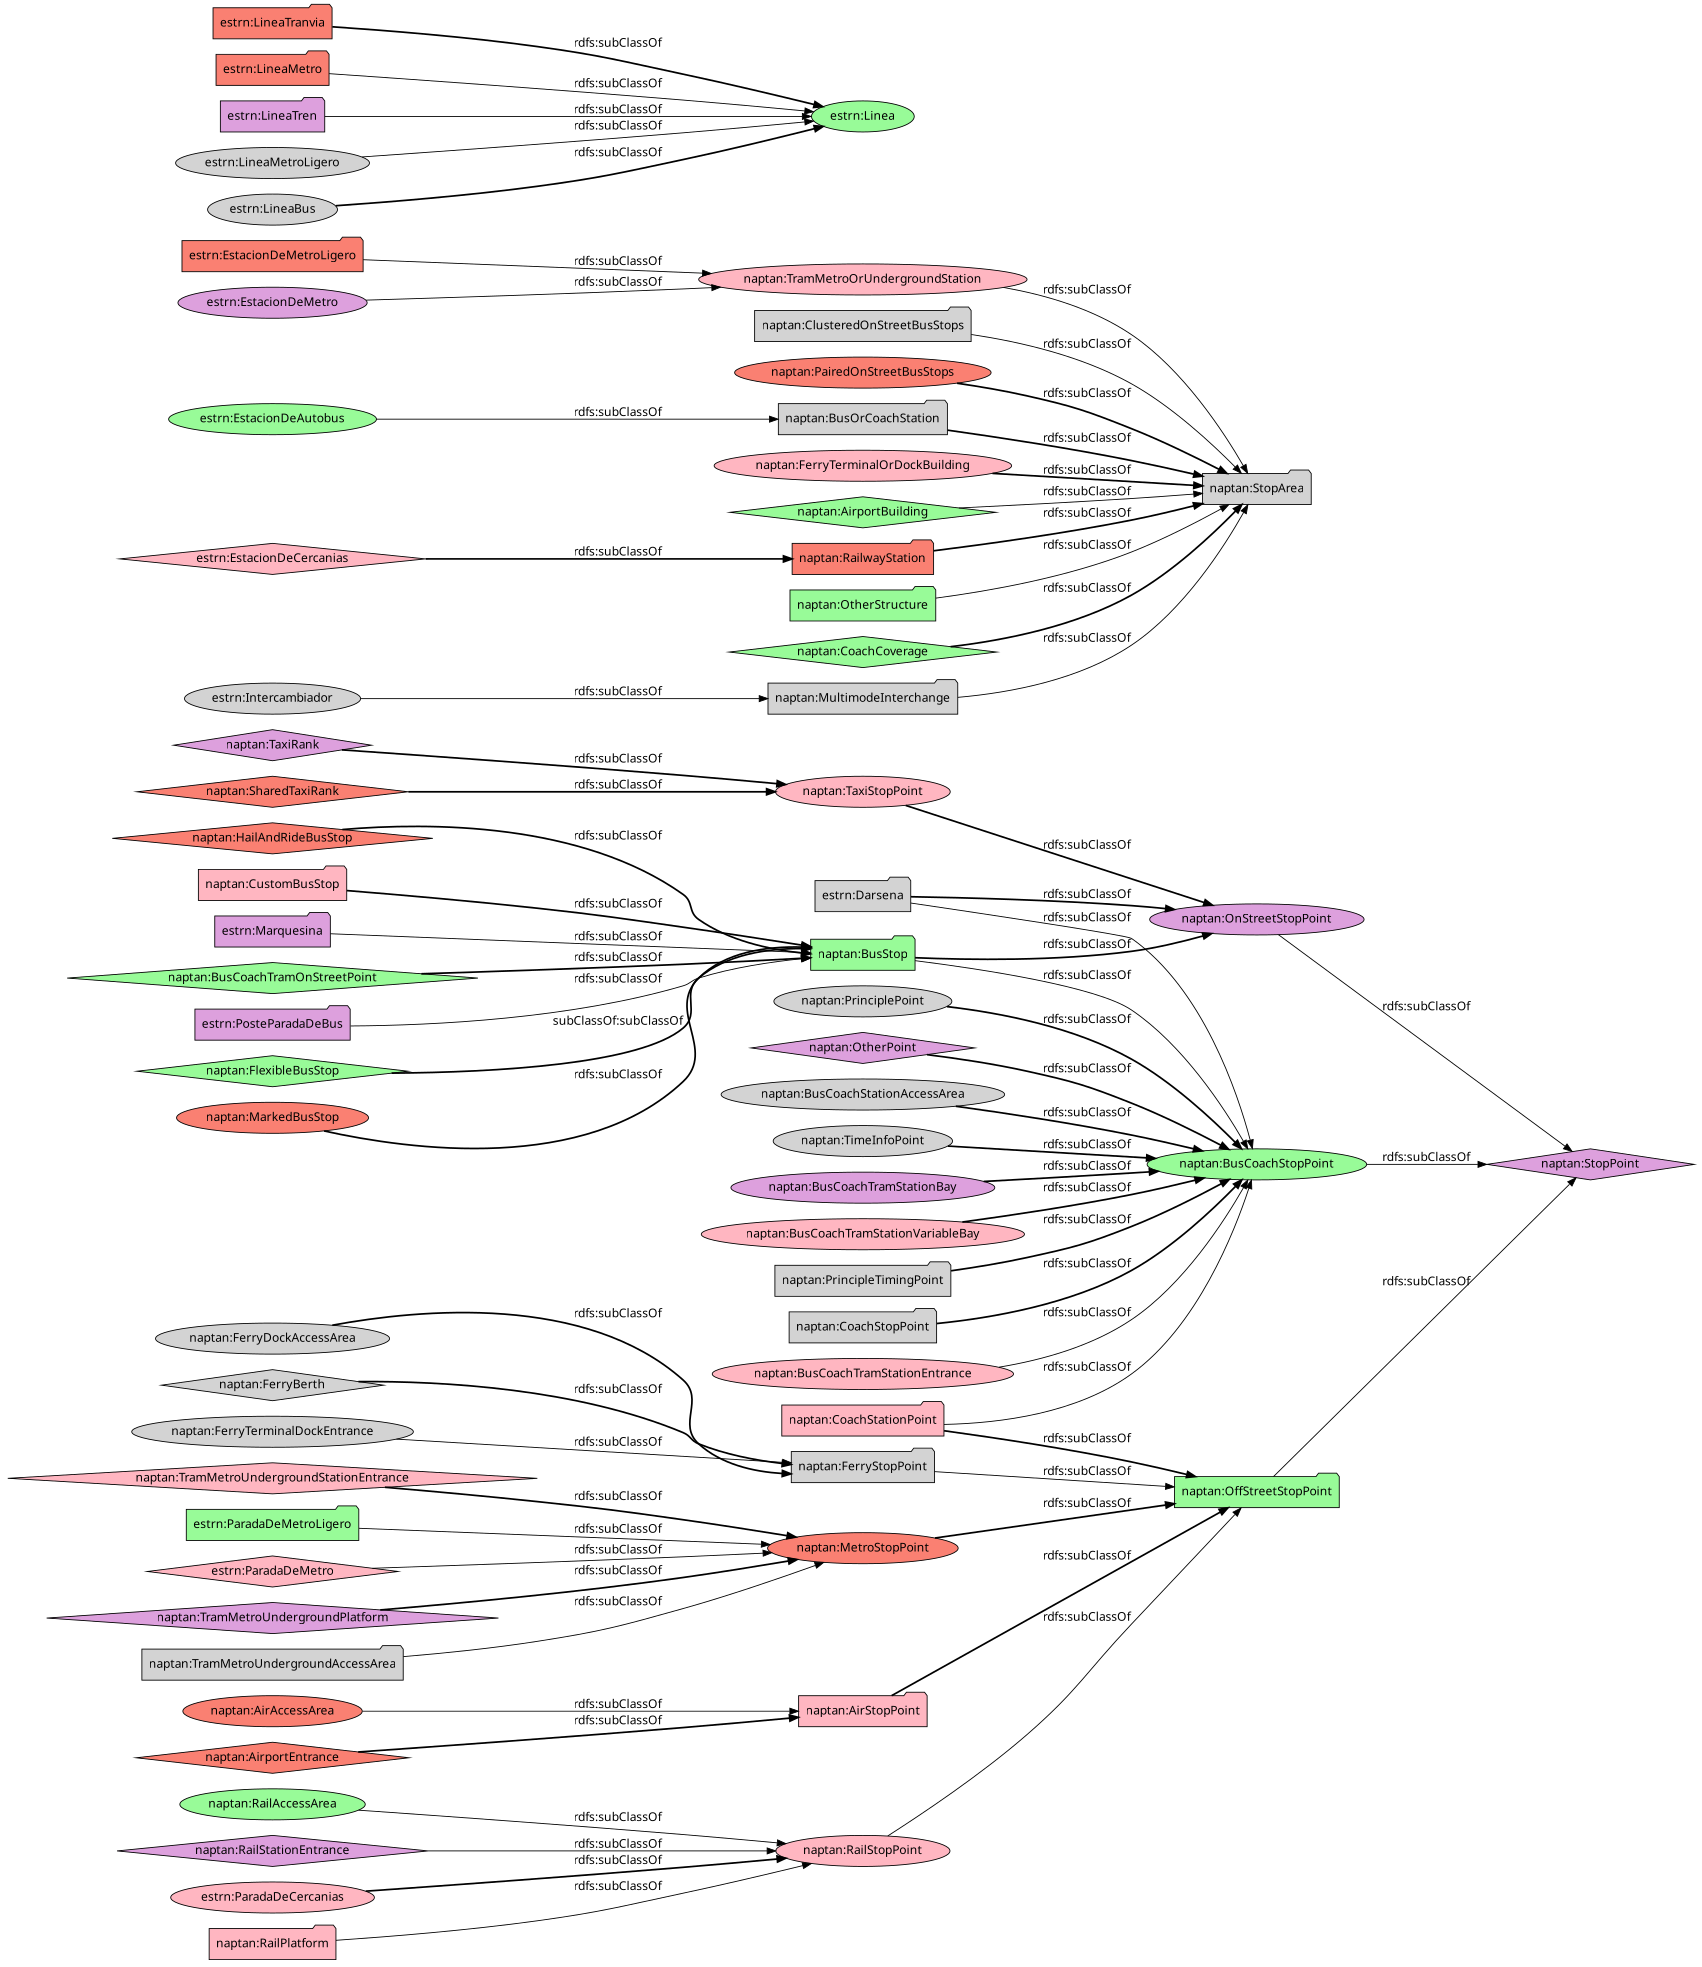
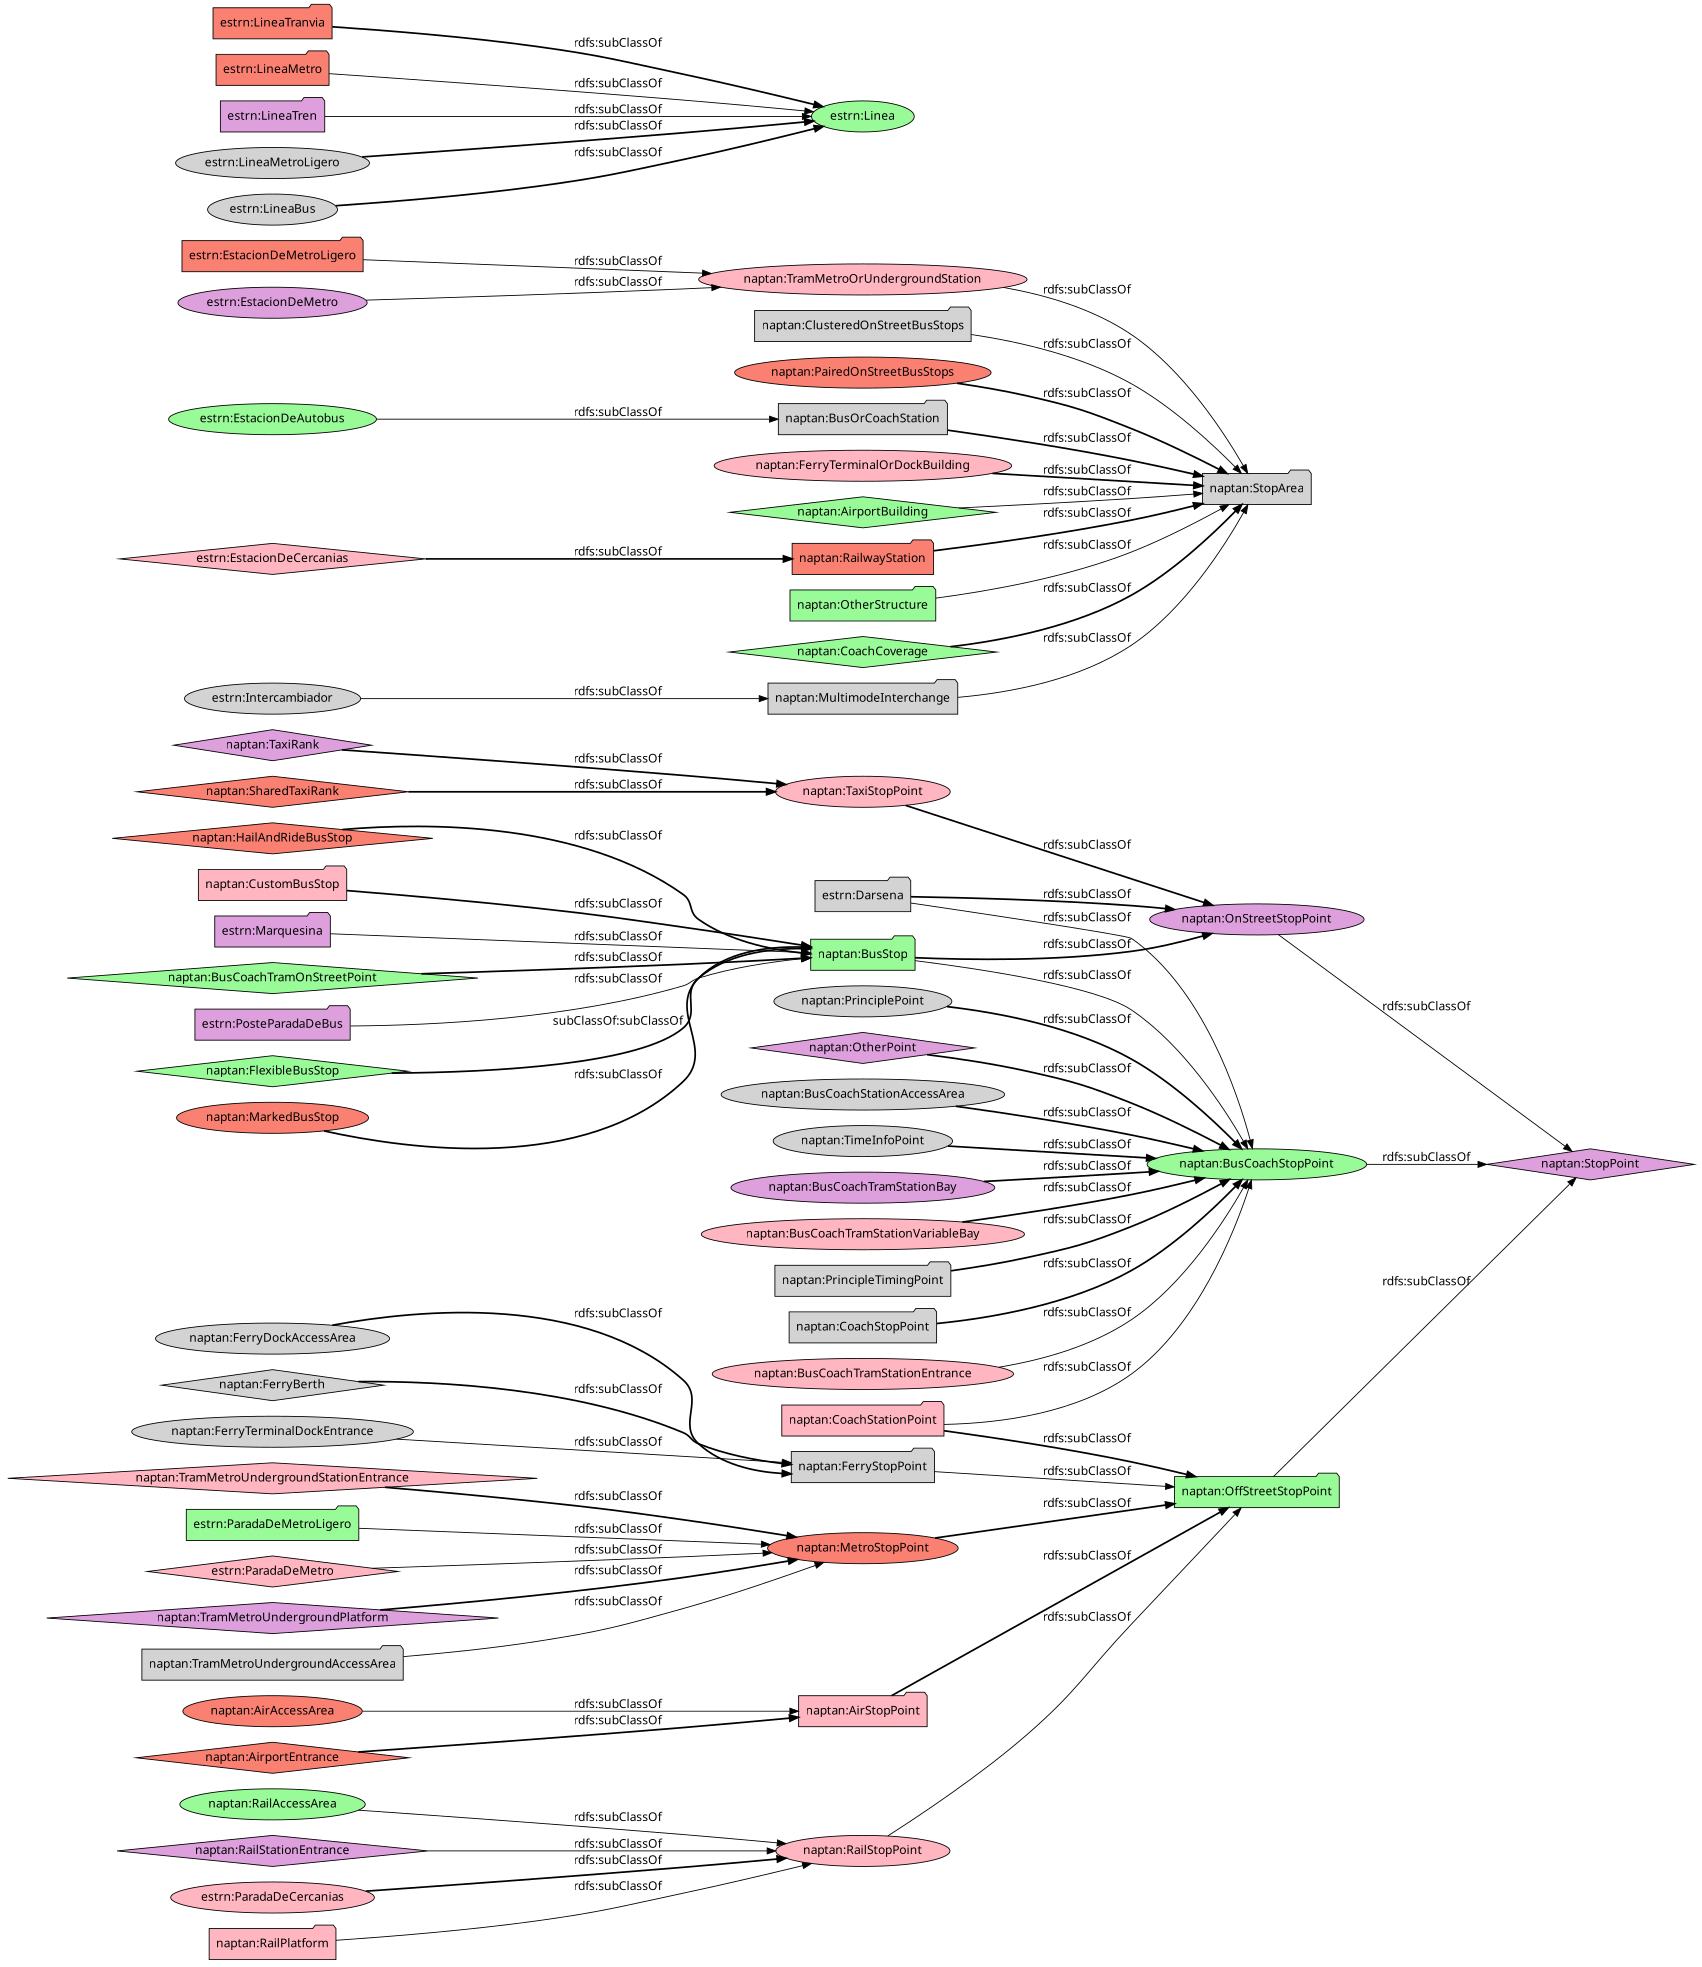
(584, 141) -> (584, 141)
